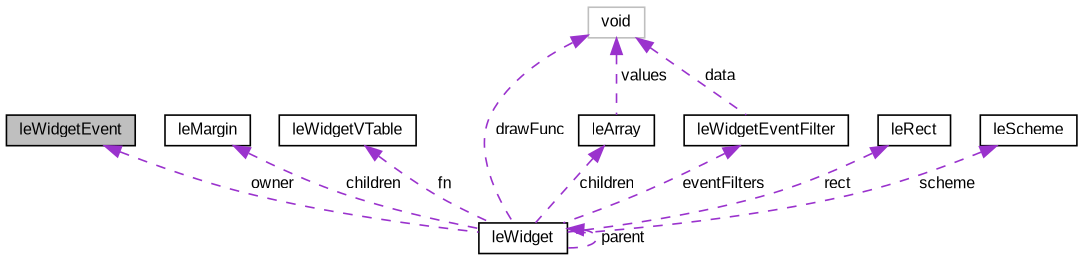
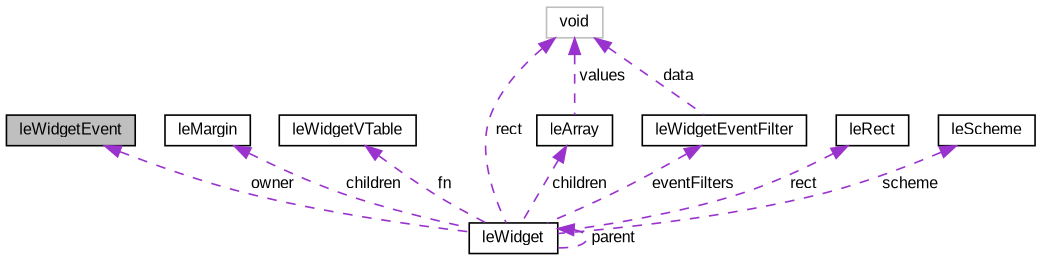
(528, 130) -> (507, 130)
